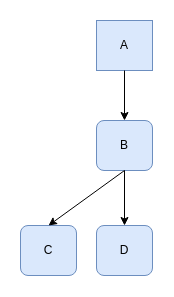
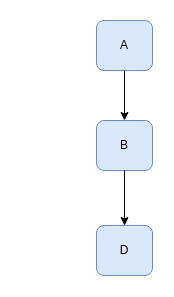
(125, 46) -> (125, 46)
(88, 197) -> none
(49, 251) -> none
